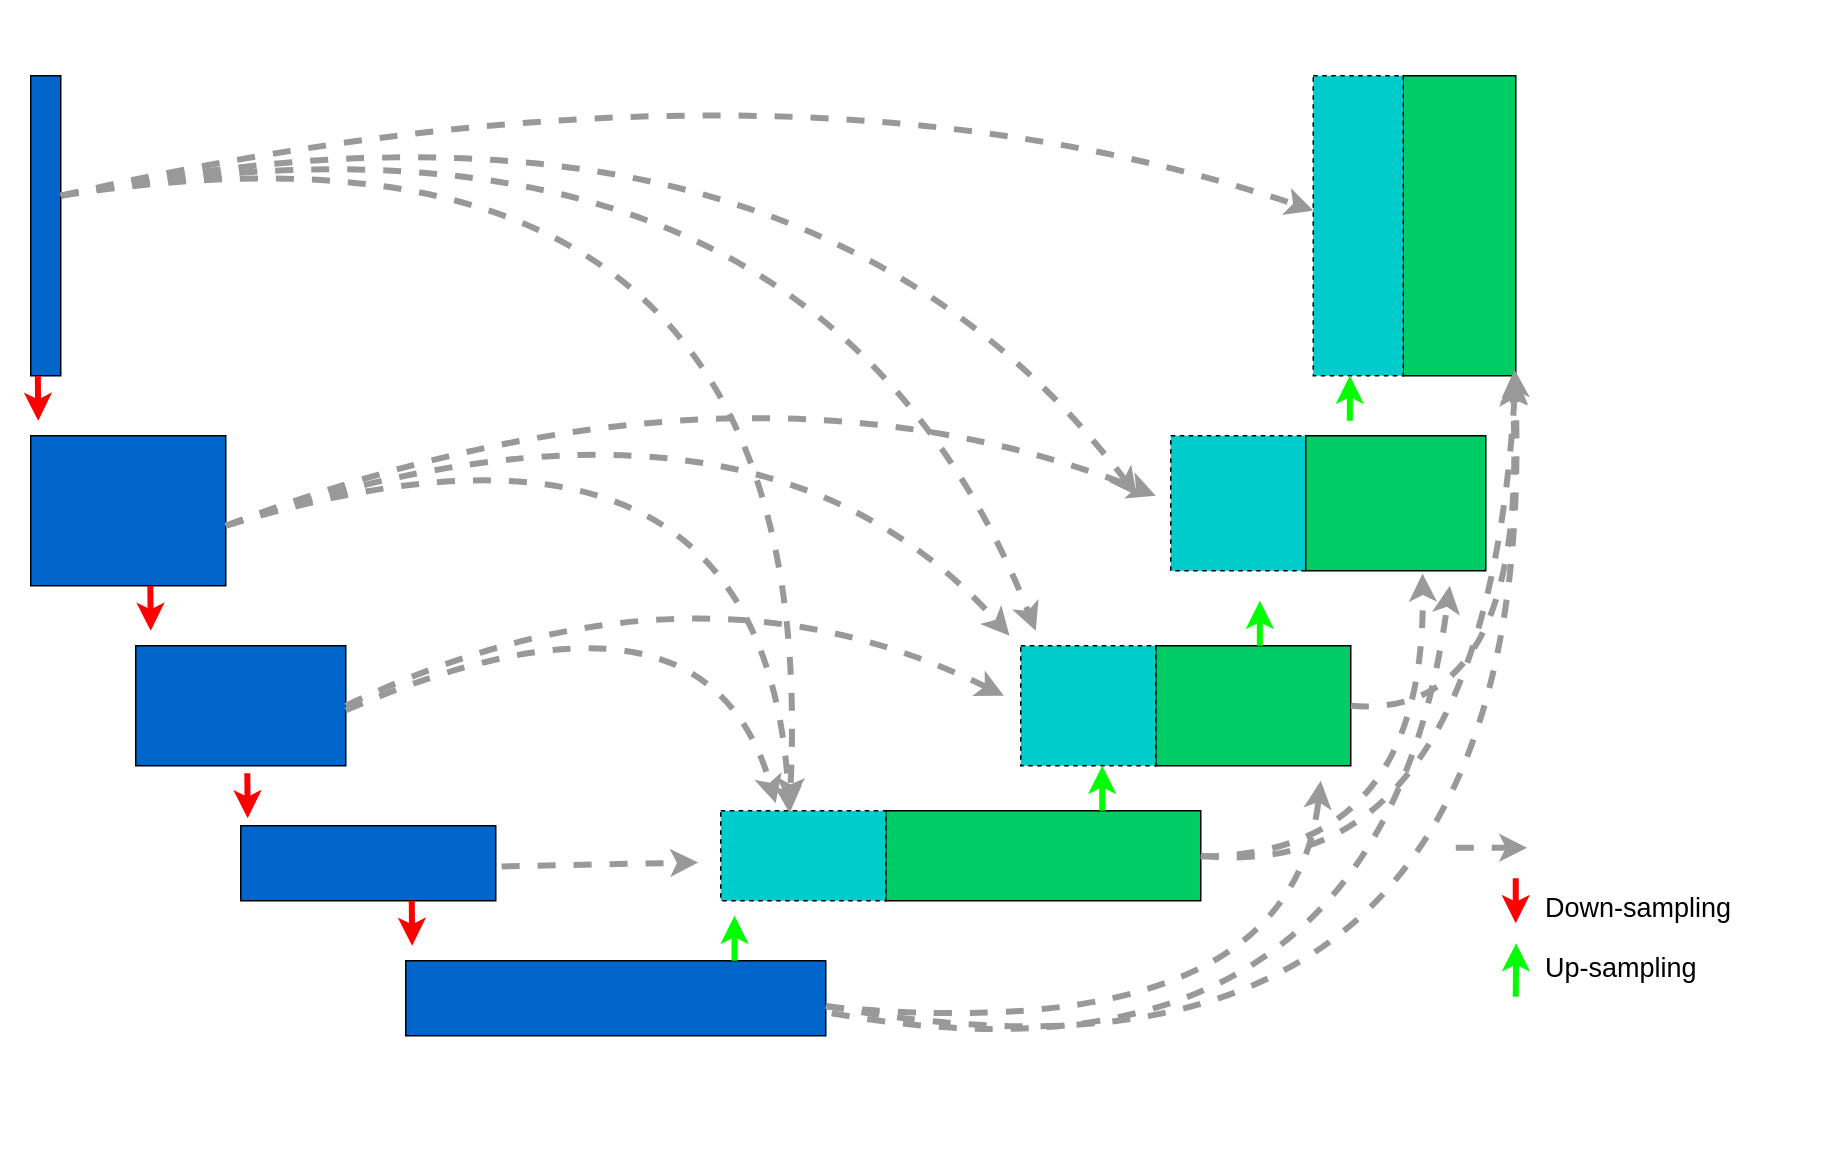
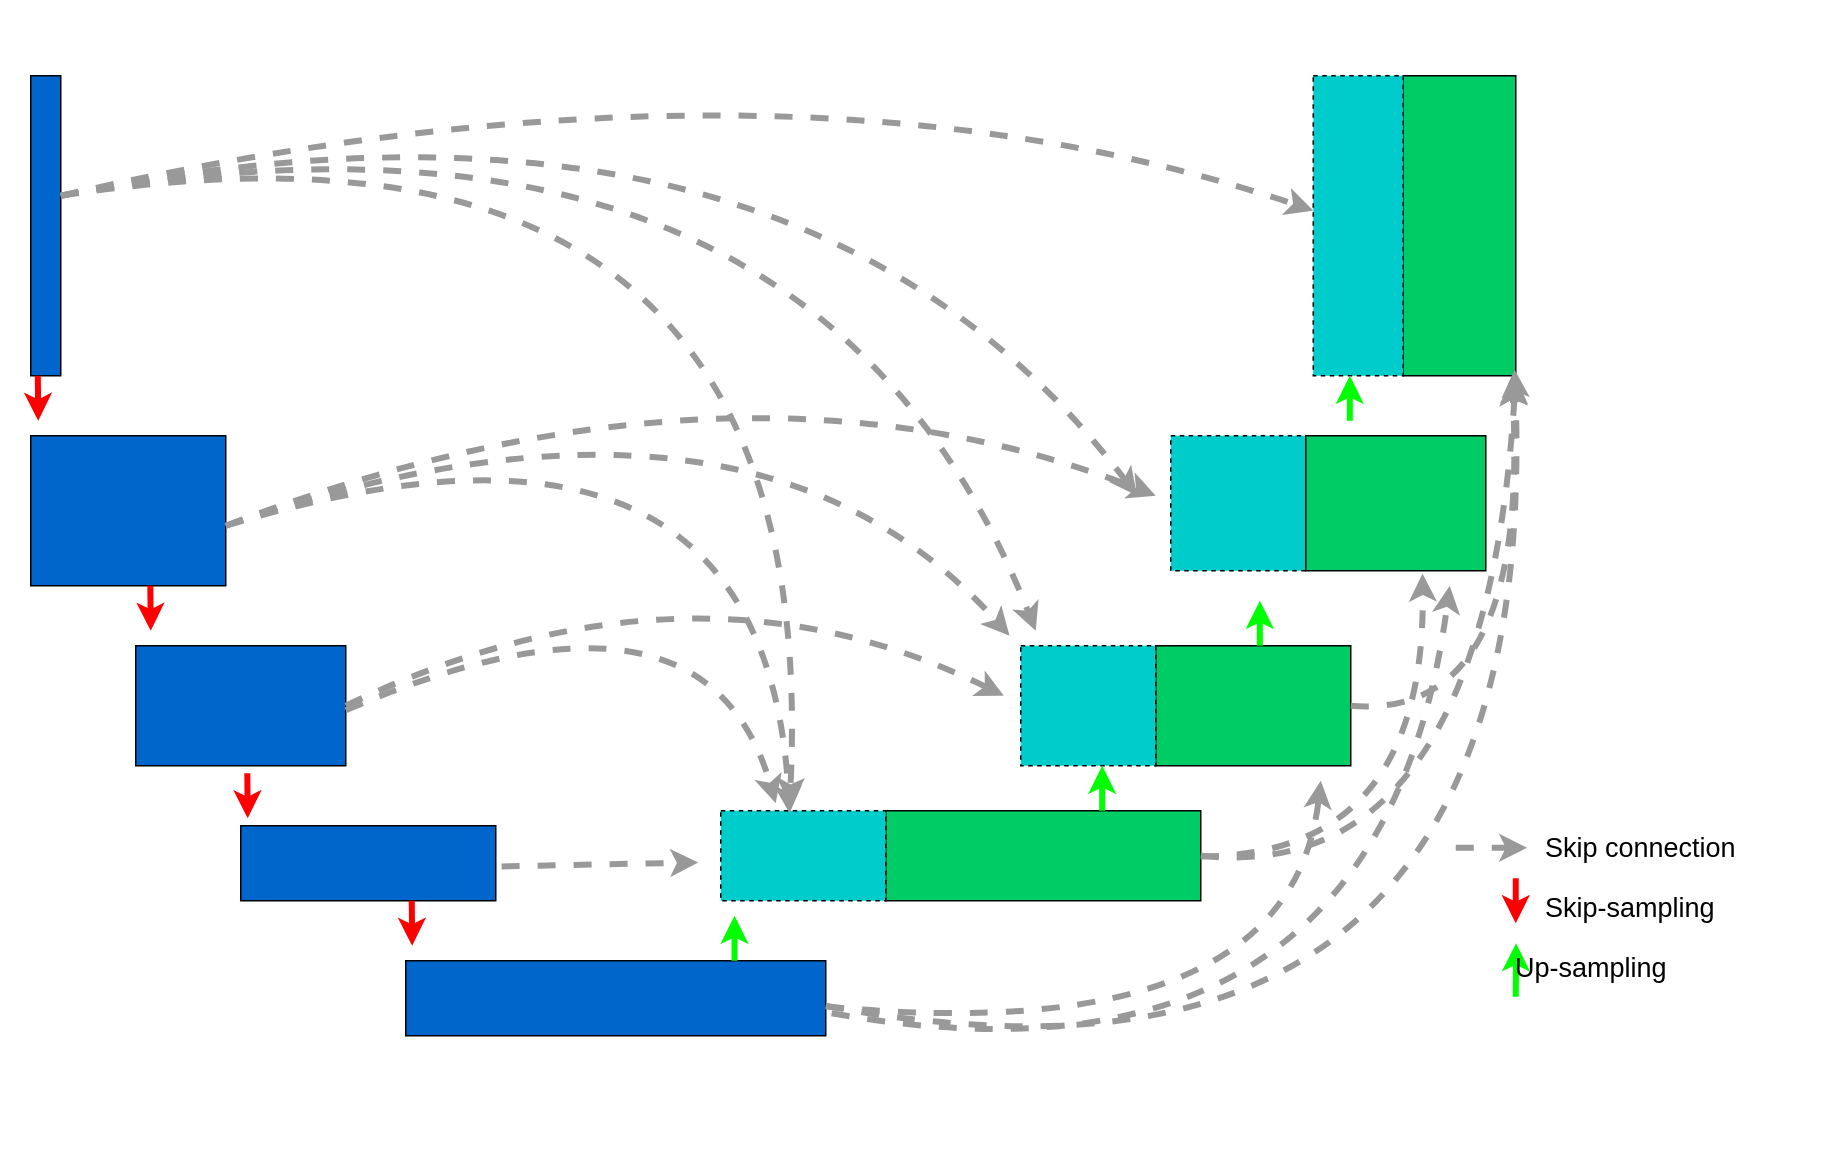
none -> (1647, 848)
(1637, 908) -> (1634, 908)
(1632, 968) -> (1602, 968)
